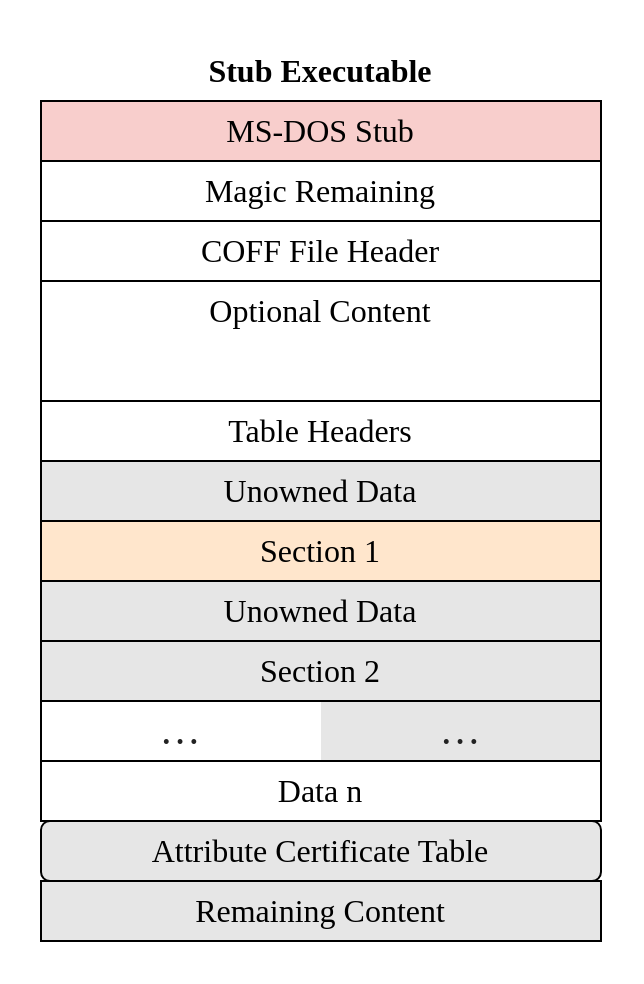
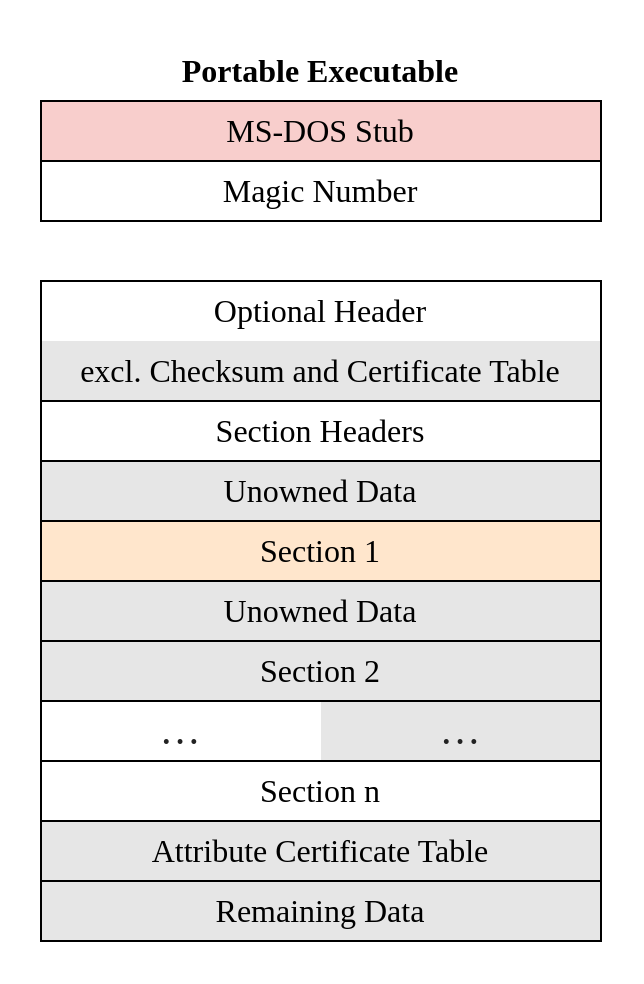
(321, 71) -> (321, 71)
(321, 191) -> (321, 191)
(321, 251) -> none
(321, 311) -> (321, 311)
none -> (321, 371)
(321, 431) -> (321, 431)
(321, 791) -> (321, 791)
(321, 851) -> (321, 851)
(321, 911) -> (321, 911)
